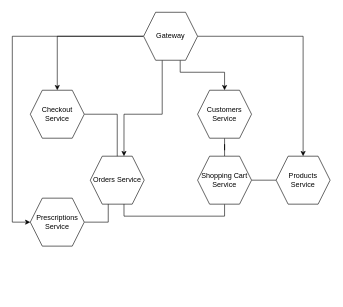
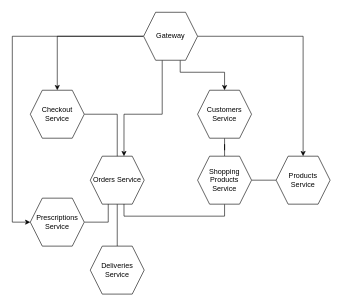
(225, 180) -> (225, 180)
none -> (117, 224)
none -> (117, 270)
